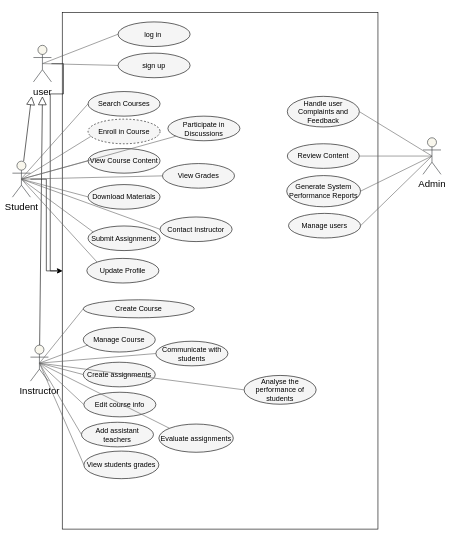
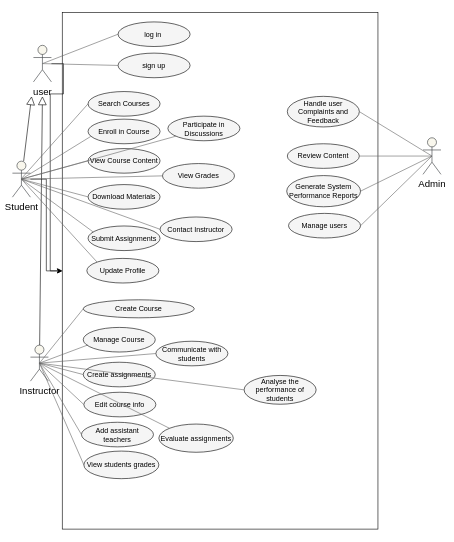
(124, 131) -> (124, 131)
